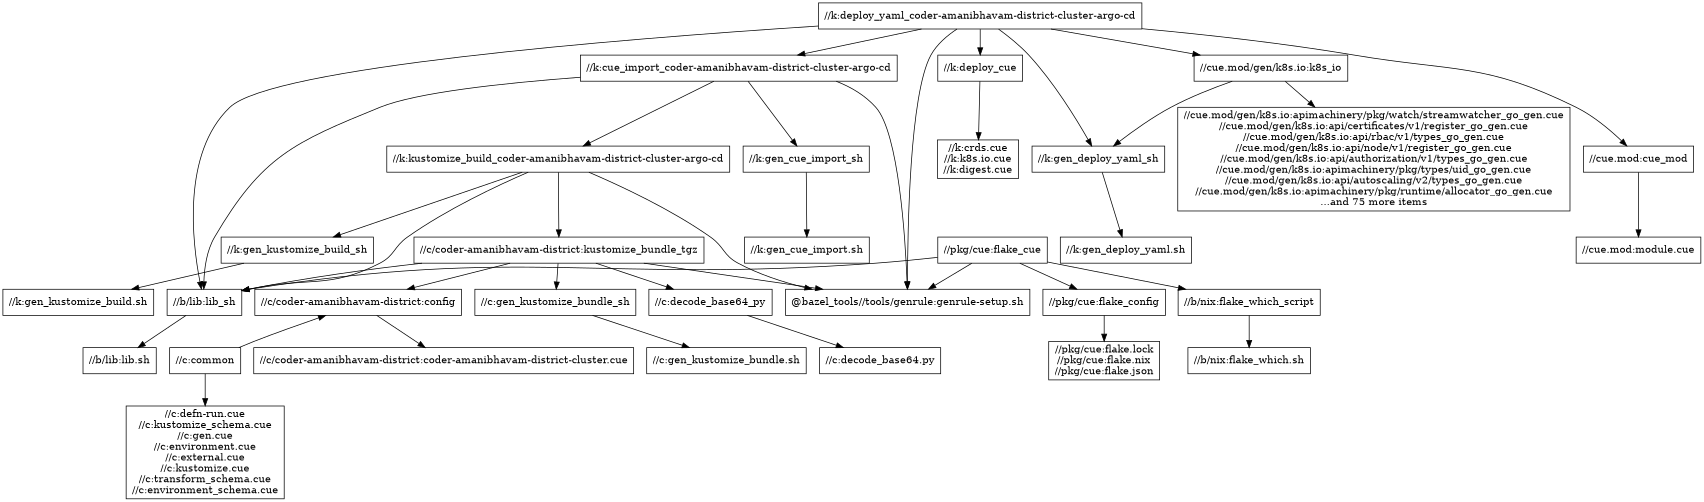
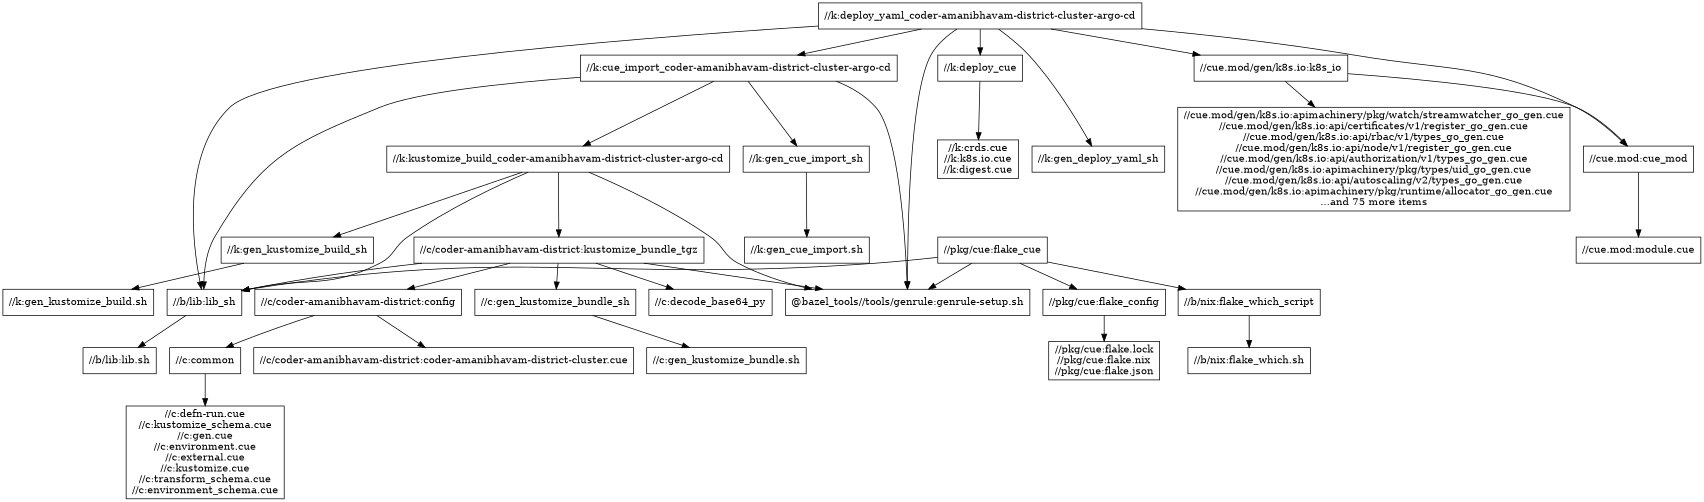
(1173, 106) -> (1491, 88)
(1126, 250) -> none
(278, 332) -> (273, 329)
(880, 361) -> none
